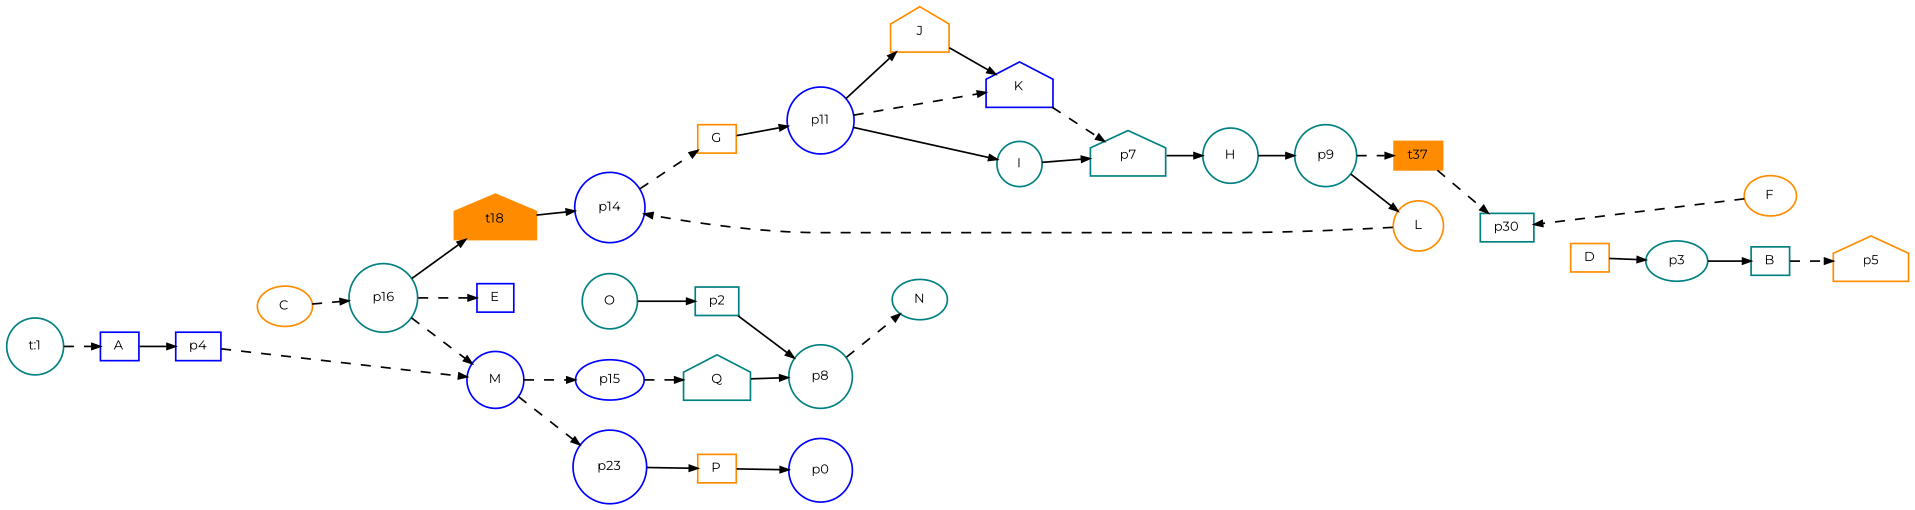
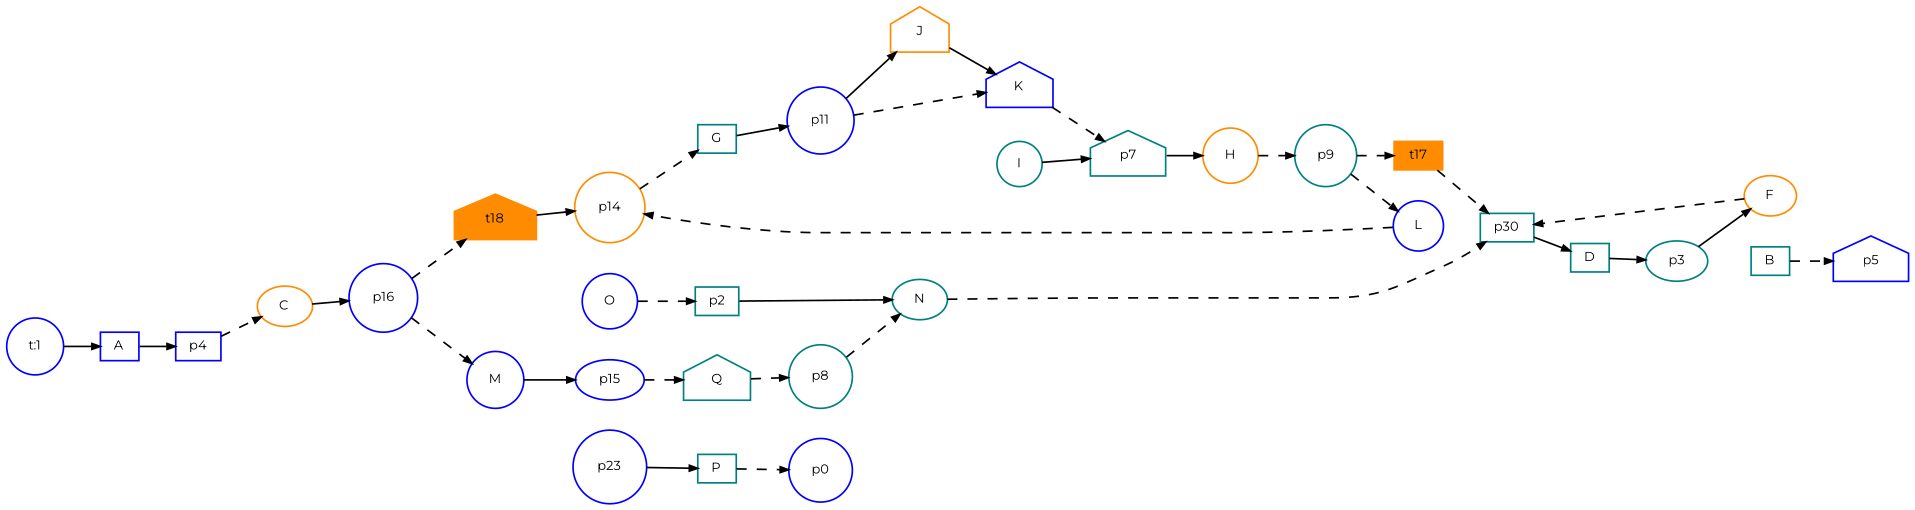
(717, 139) -> (717, 139)
(921, 142) -> none
(1230, 156) -> (1230, 156)
(1272, 156) -> (1272, 156)
(1418, 156) -> (1418, 156)
(1371, 190) -> (1371, 190)
(610, 208) -> (610, 208)
(1418, 226) -> (1418, 226)
none -> (1548, 243)
(1590, 258) -> (1590, 258)
(1725, 261) -> (1721, 230)
(1871, 261) -> (1871, 261)
(435, 262) -> (435, 262)
(383, 298) -> (383, 298)
(495, 298) -> none
none -> (1218, 298)
(610, 301) -> (610, 301)
(662, 301) -> (662, 301)
(326, 303) -> (326, 303)
(763, 334) -> (812, 300)
(35, 346) -> (35, 346)
(78, 346) -> (78, 346)
(340, 362) -> (237, 328)
(765, 378) -> (765, 378)
(545, 380) -> (545, 380)
(546, 418) -> none
(717, 469) -> (717, 469)
(758, 469) -> (758, 469)
